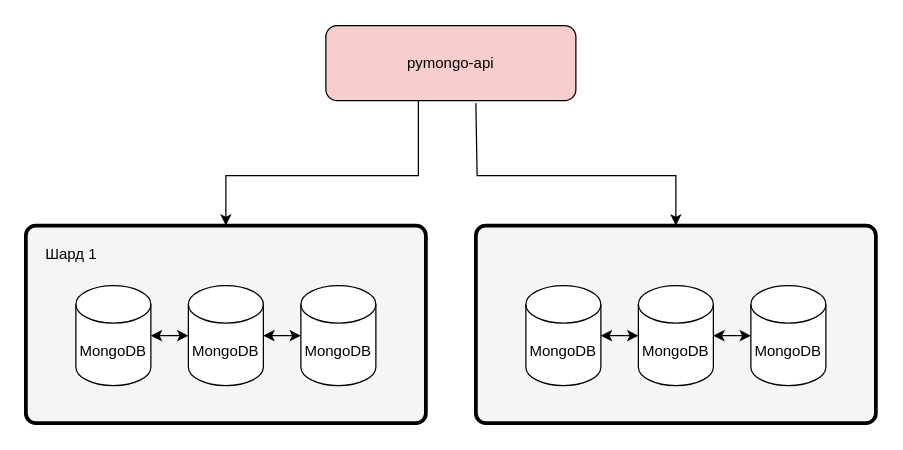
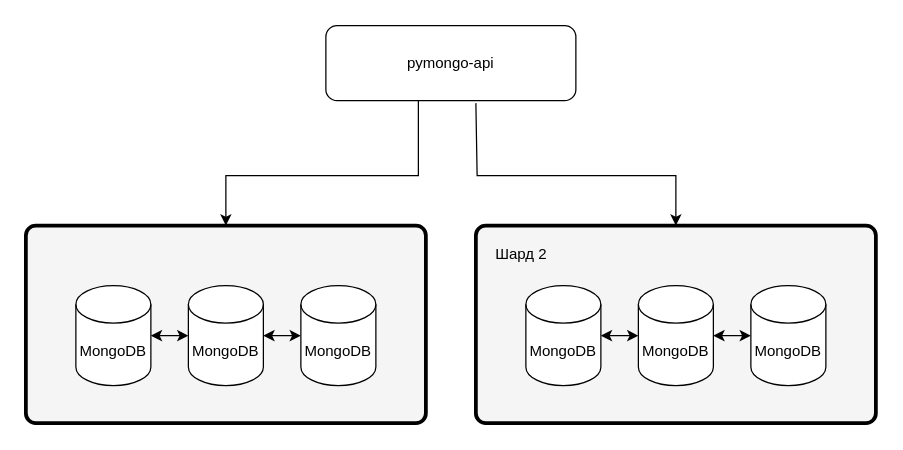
(451, 63) -> (451, 63)
(88, 254) -> none
none -> (538, 254)
